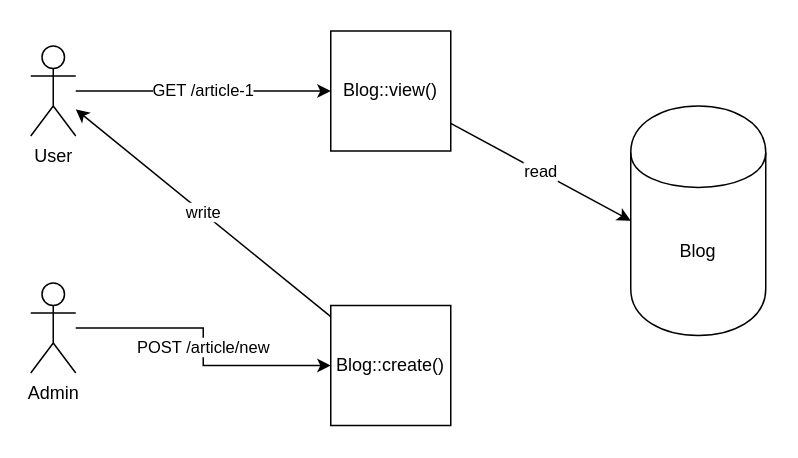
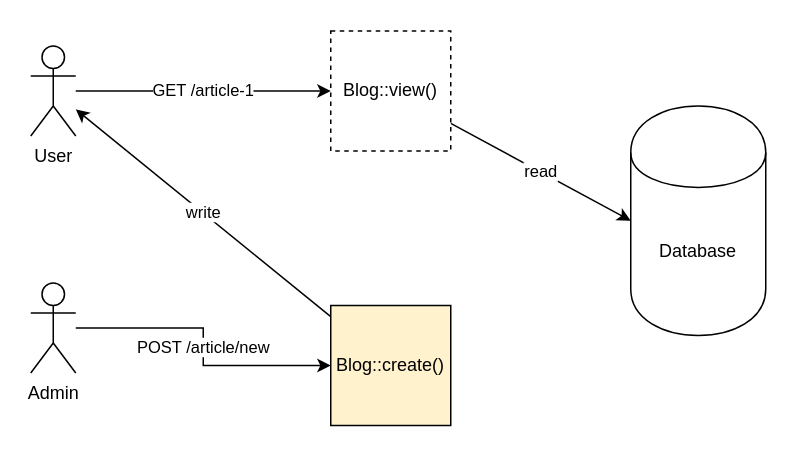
(391, 91) -> (391, 91)
(698, 251) -> (698, 251)
(391, 365) -> (391, 365)
